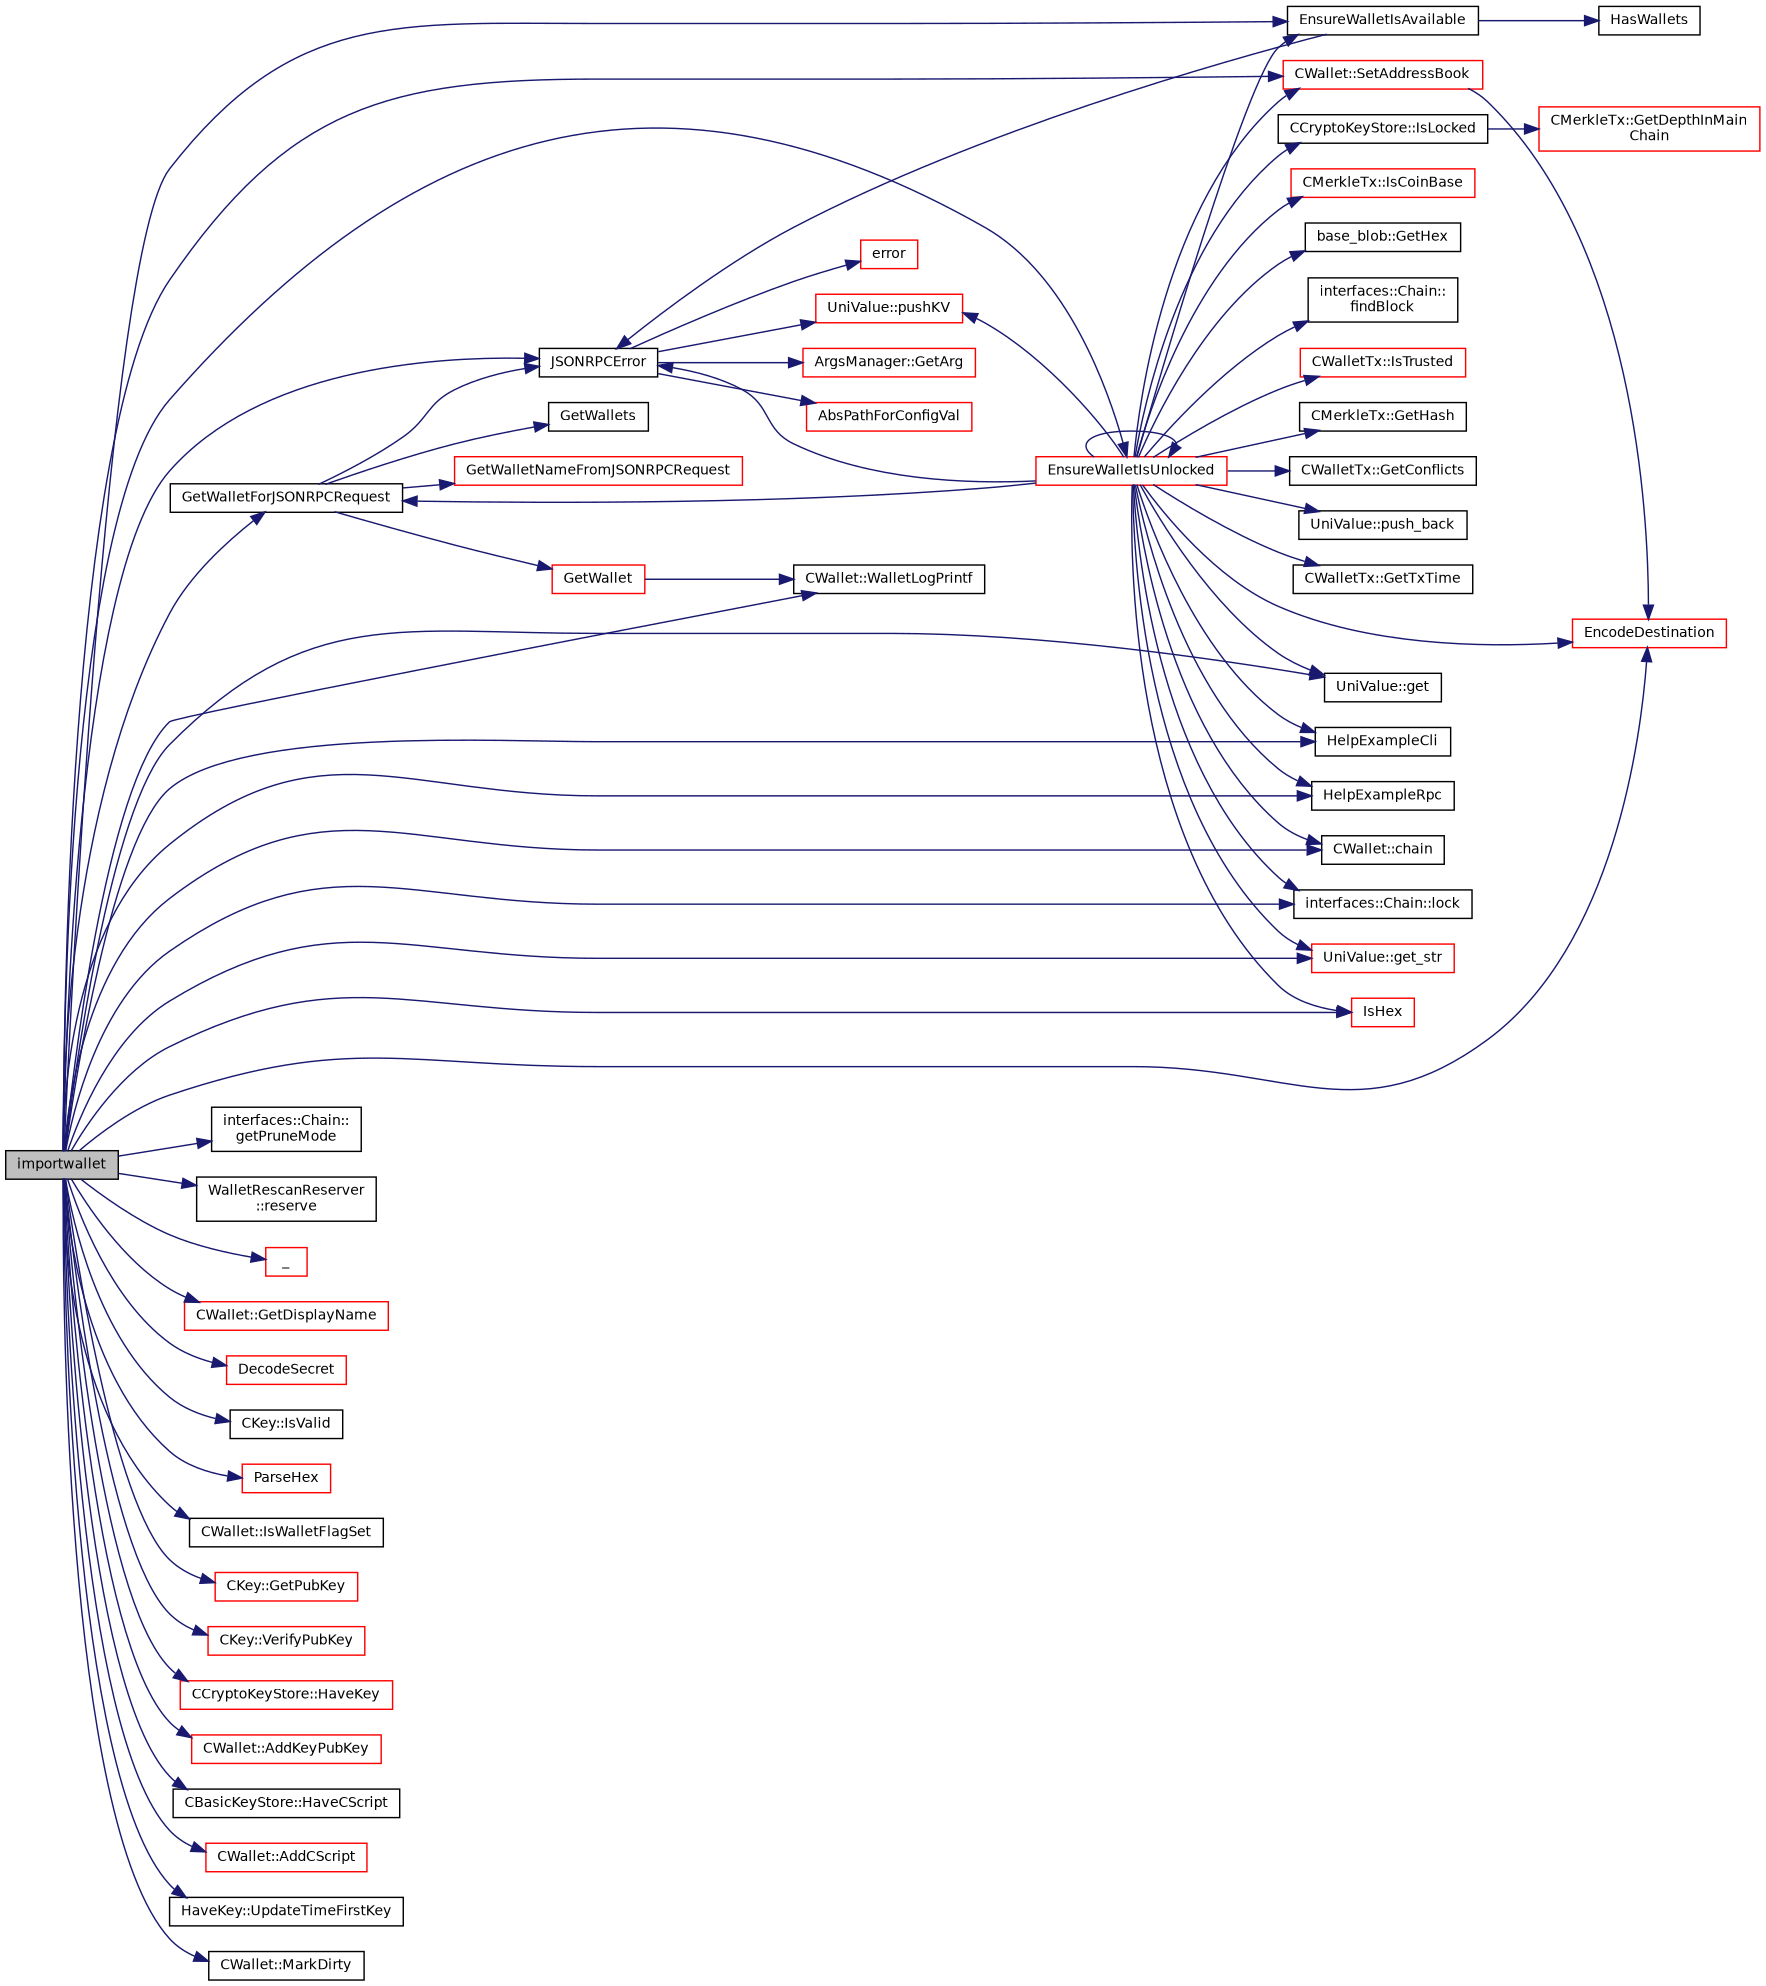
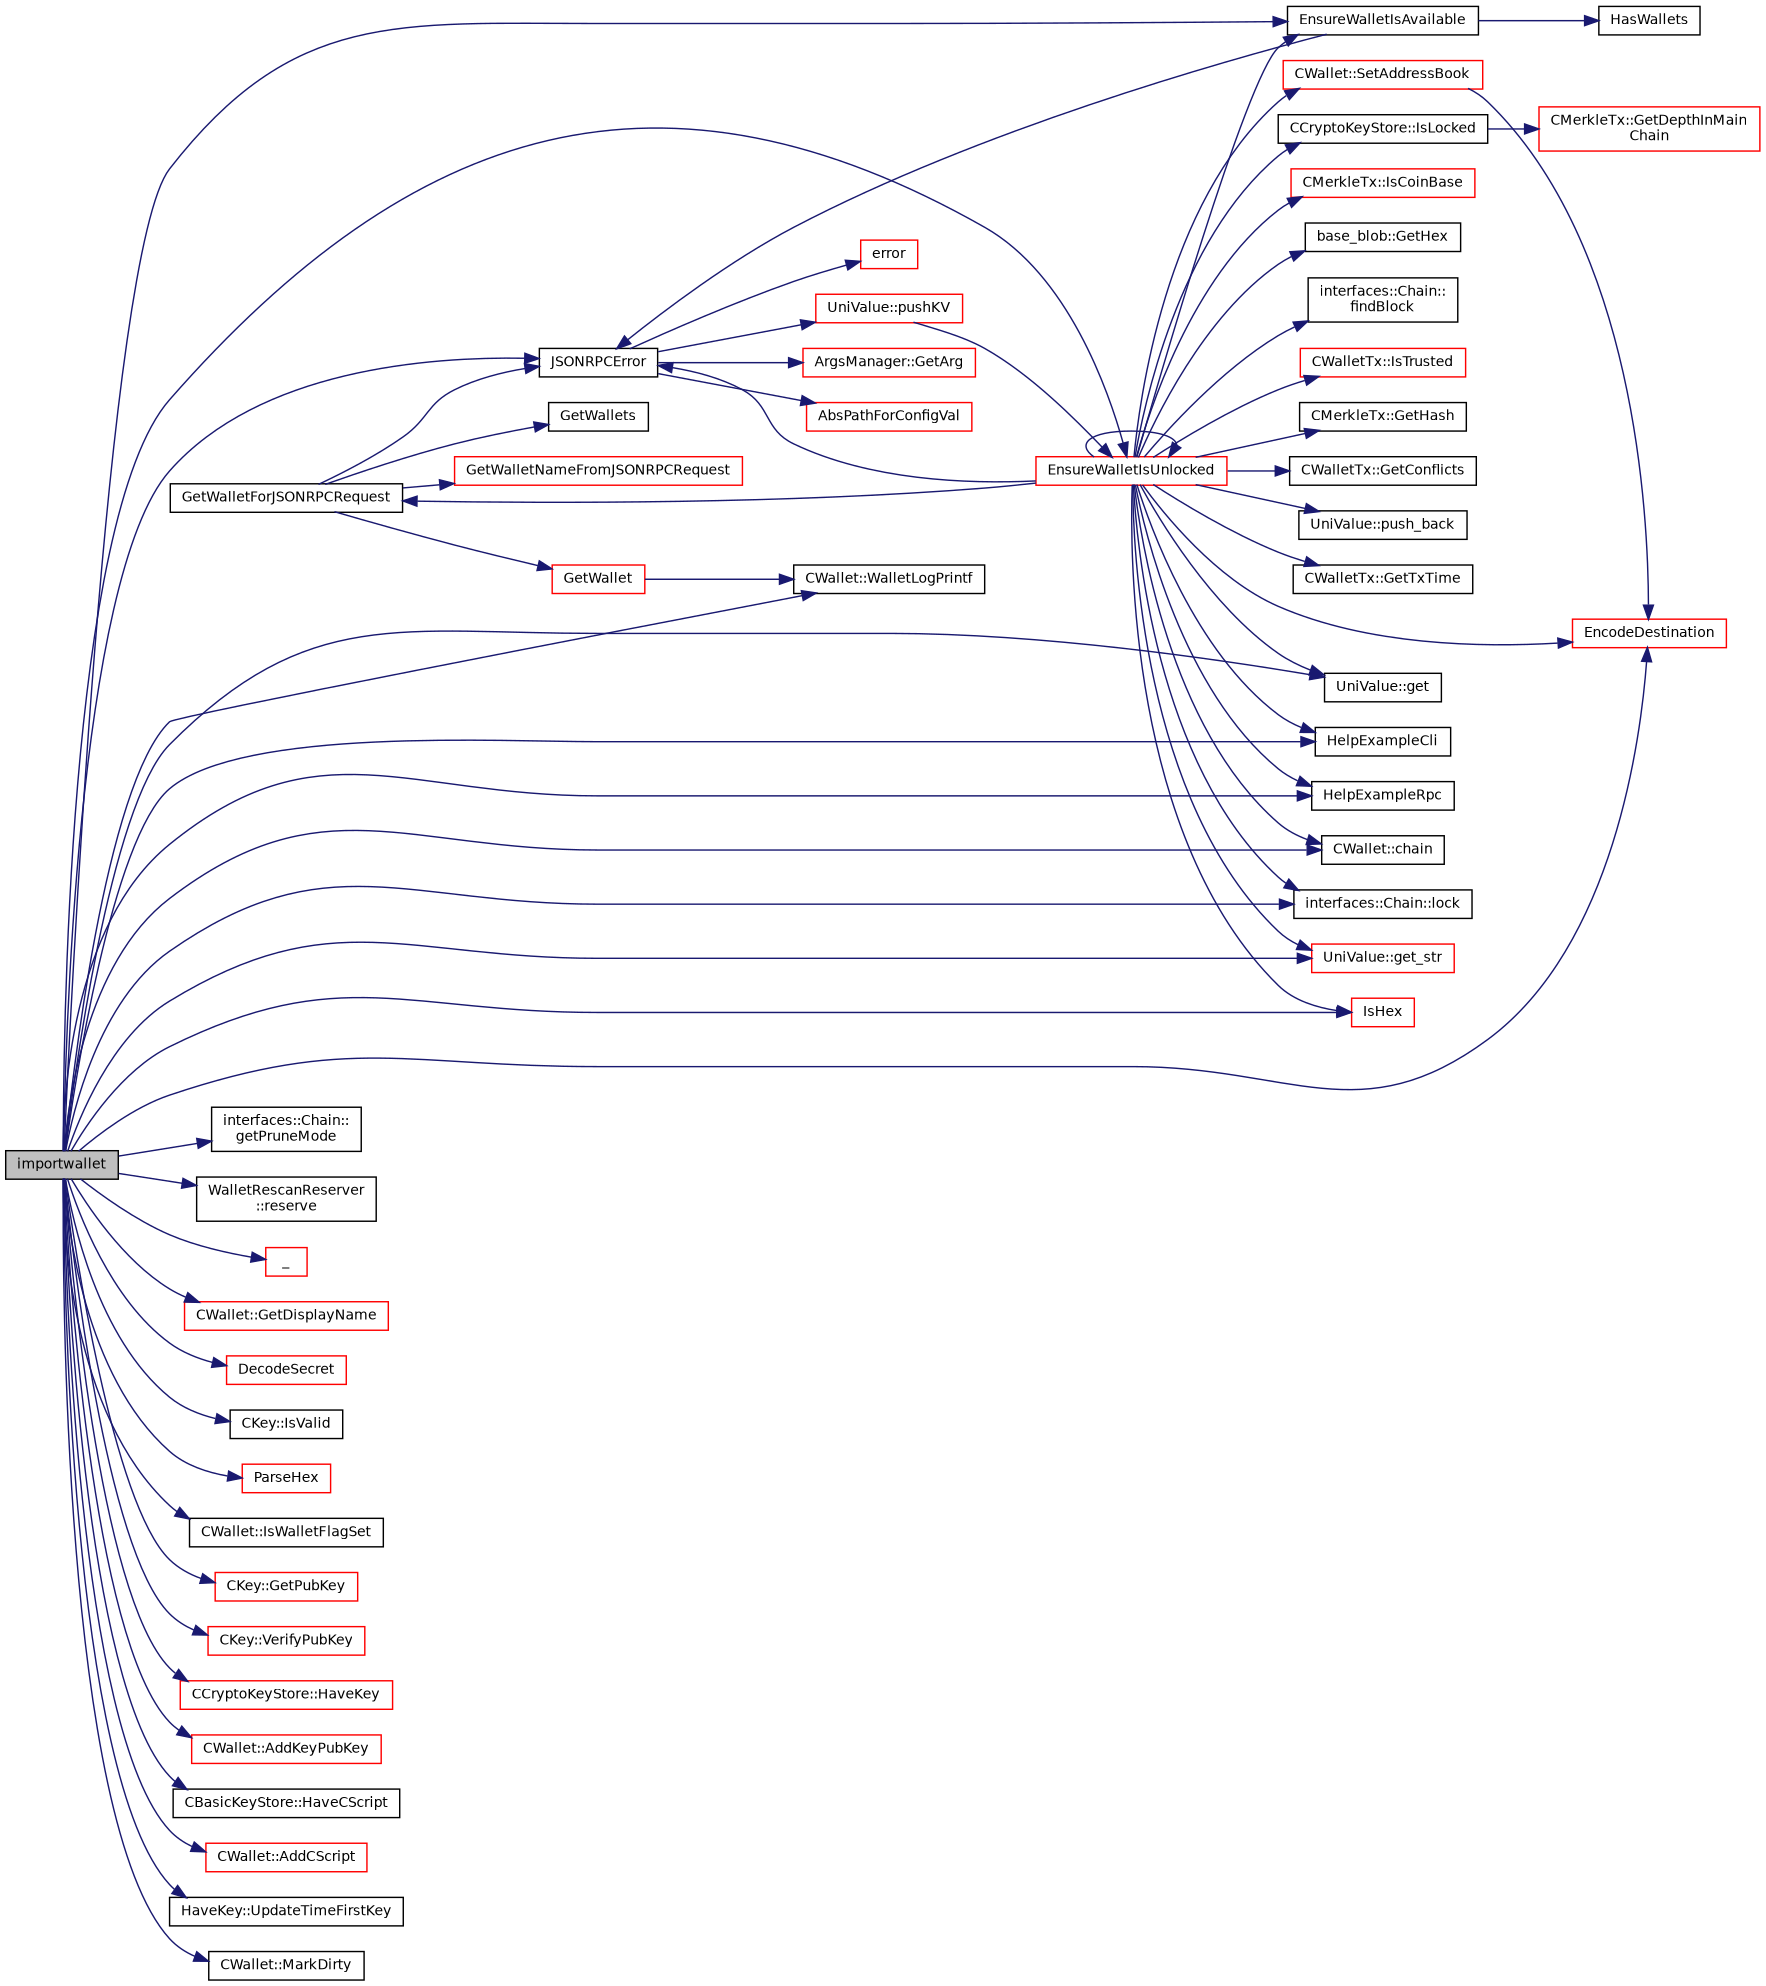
(263, 171) -> none
(1058, 379) -> (1017, 370)
(99, 814) -> none
